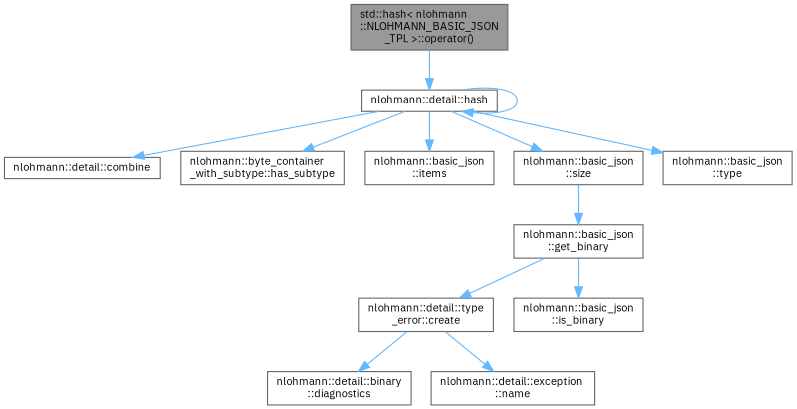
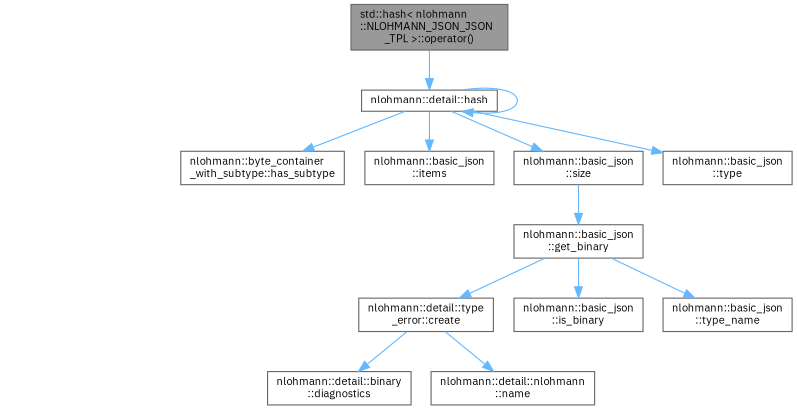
(429, 27) -> (429, 27)
(82, 168) -> none
none -> (728, 315)
(513, 388) -> (513, 388)
